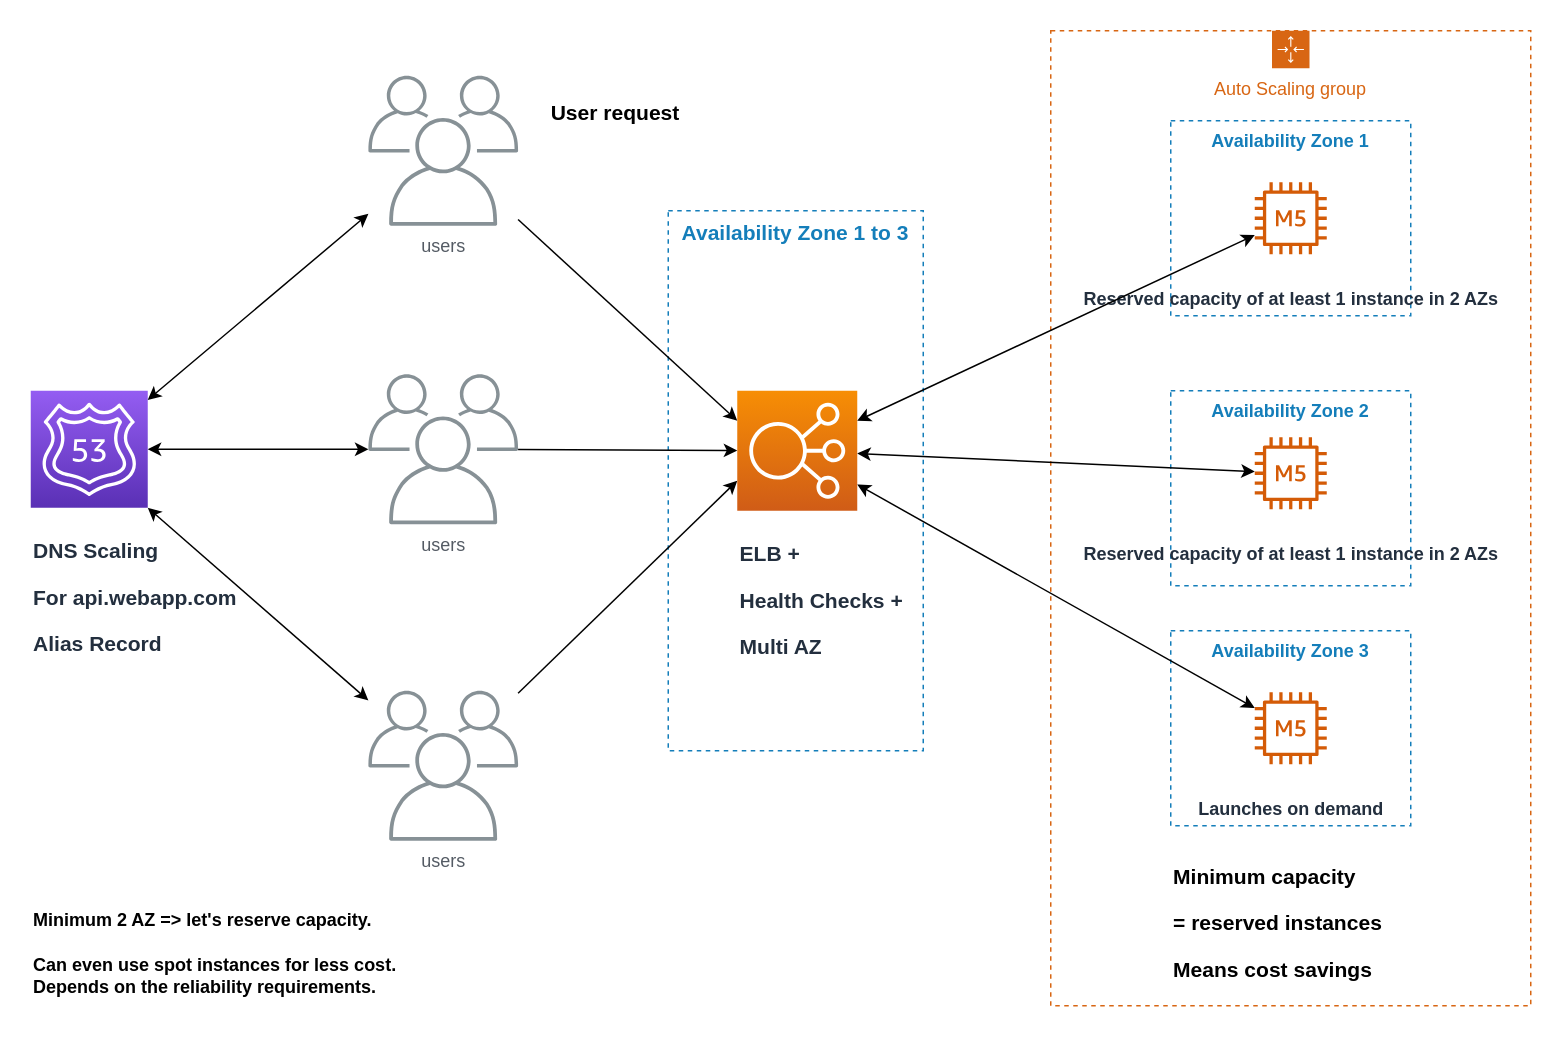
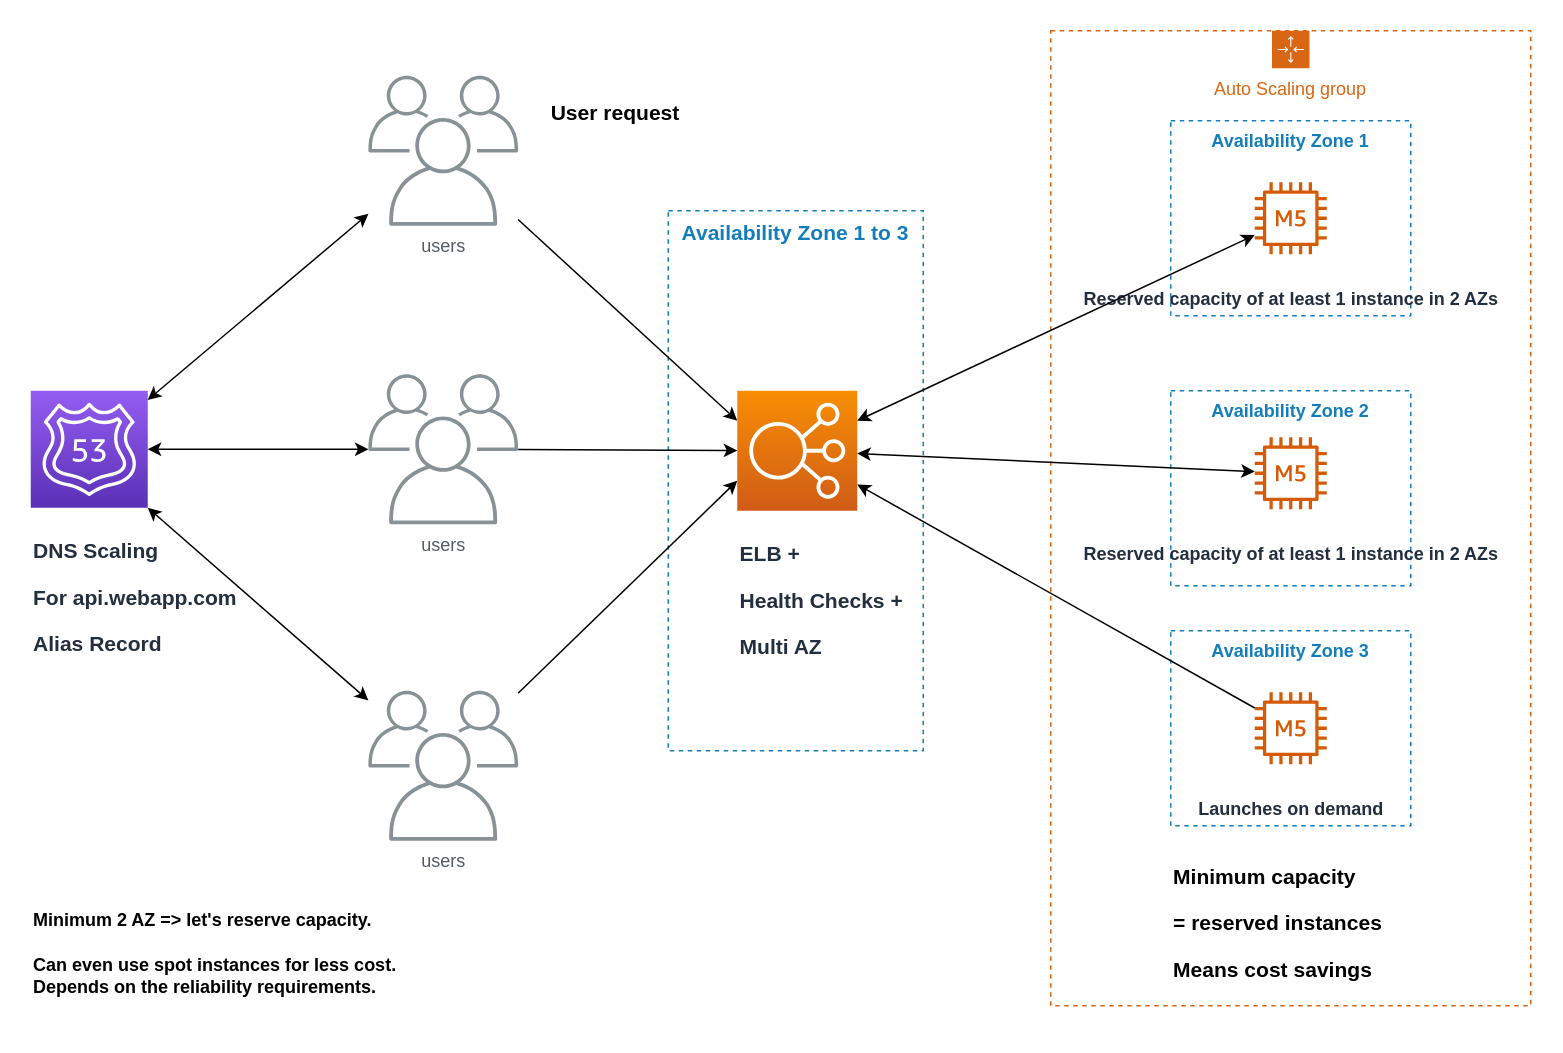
(1245, 702) -> (1248, 704)
